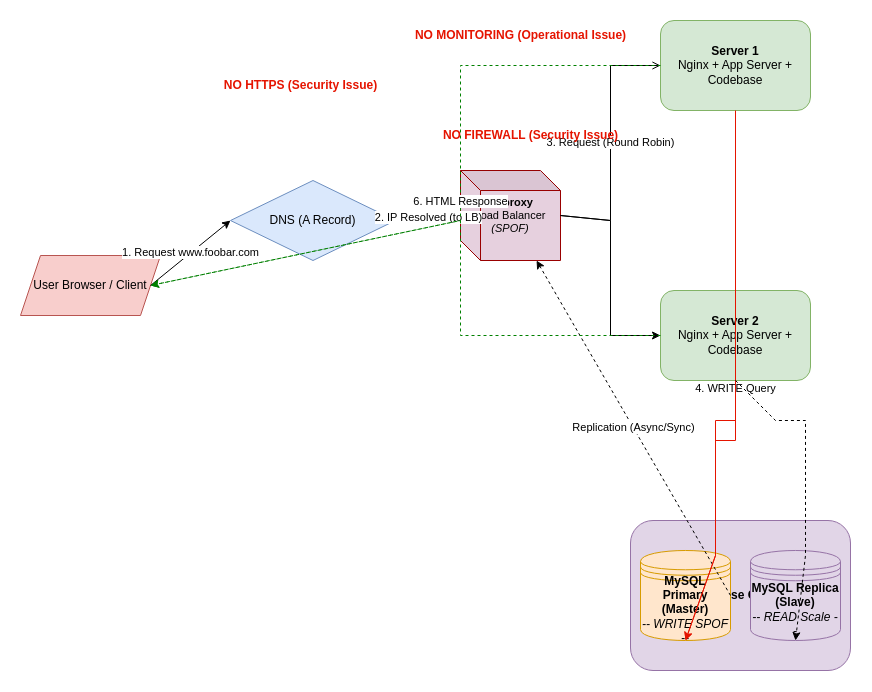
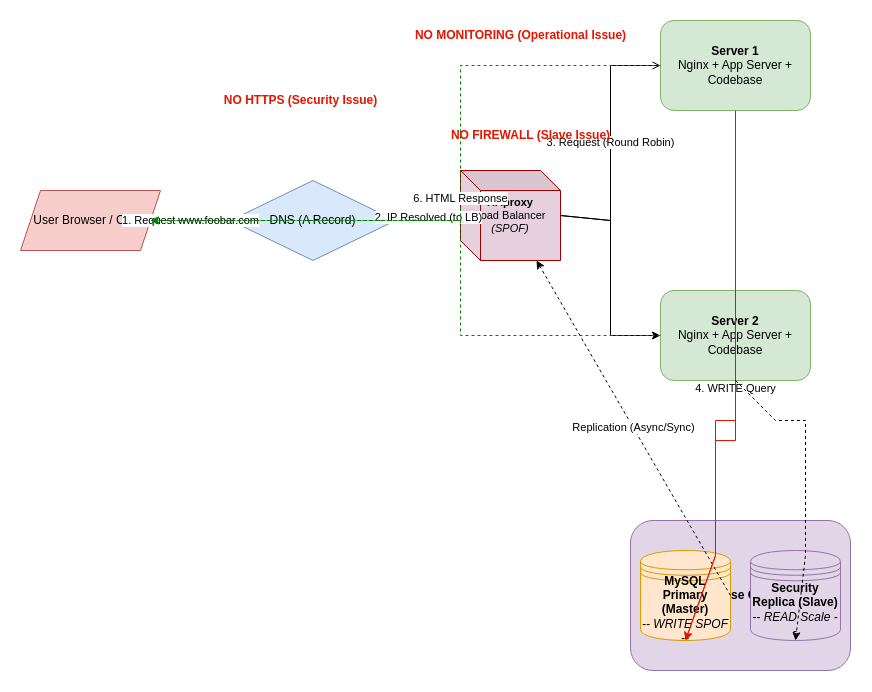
(301, 86) -> (301, 101)
(531, 136) -> (531, 136)
(91, 286) -> (91, 221)
(796, 610) -> (796, 610)
